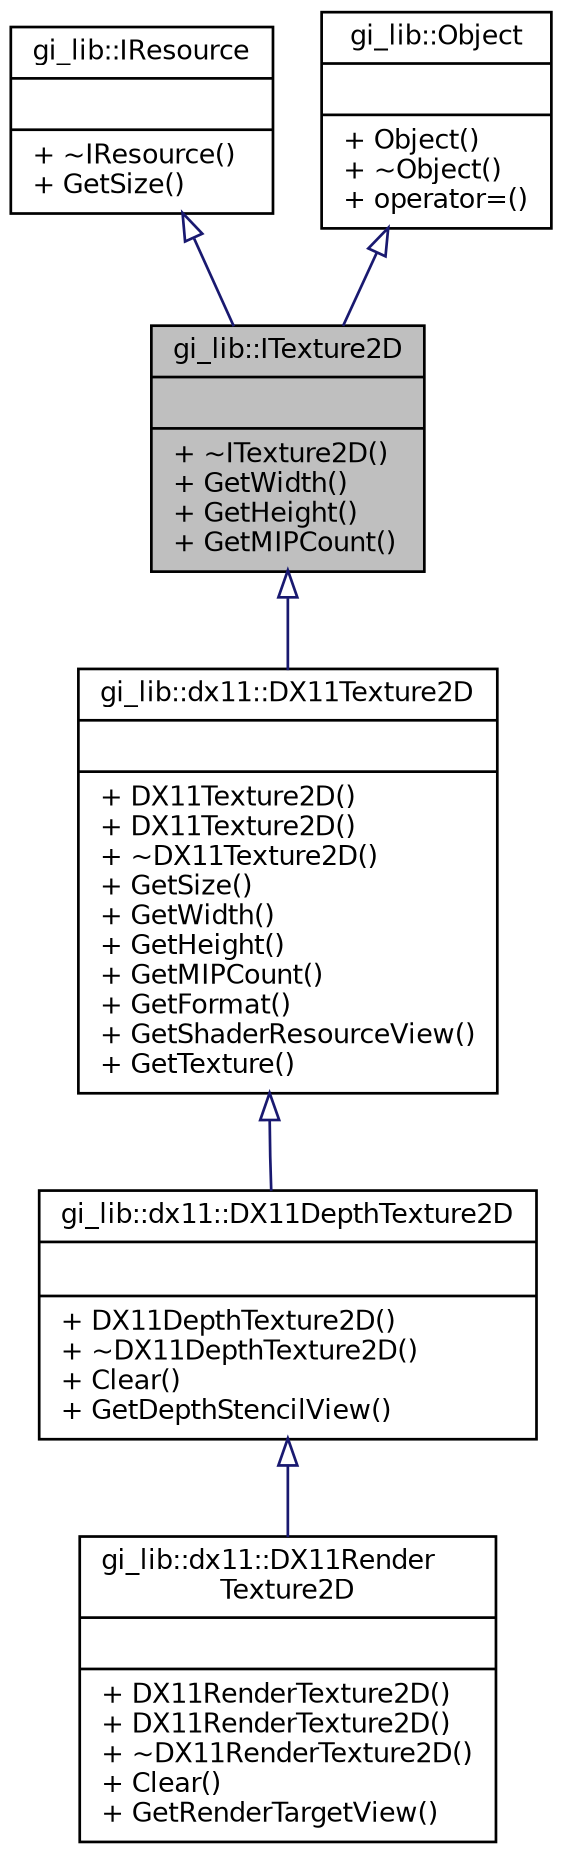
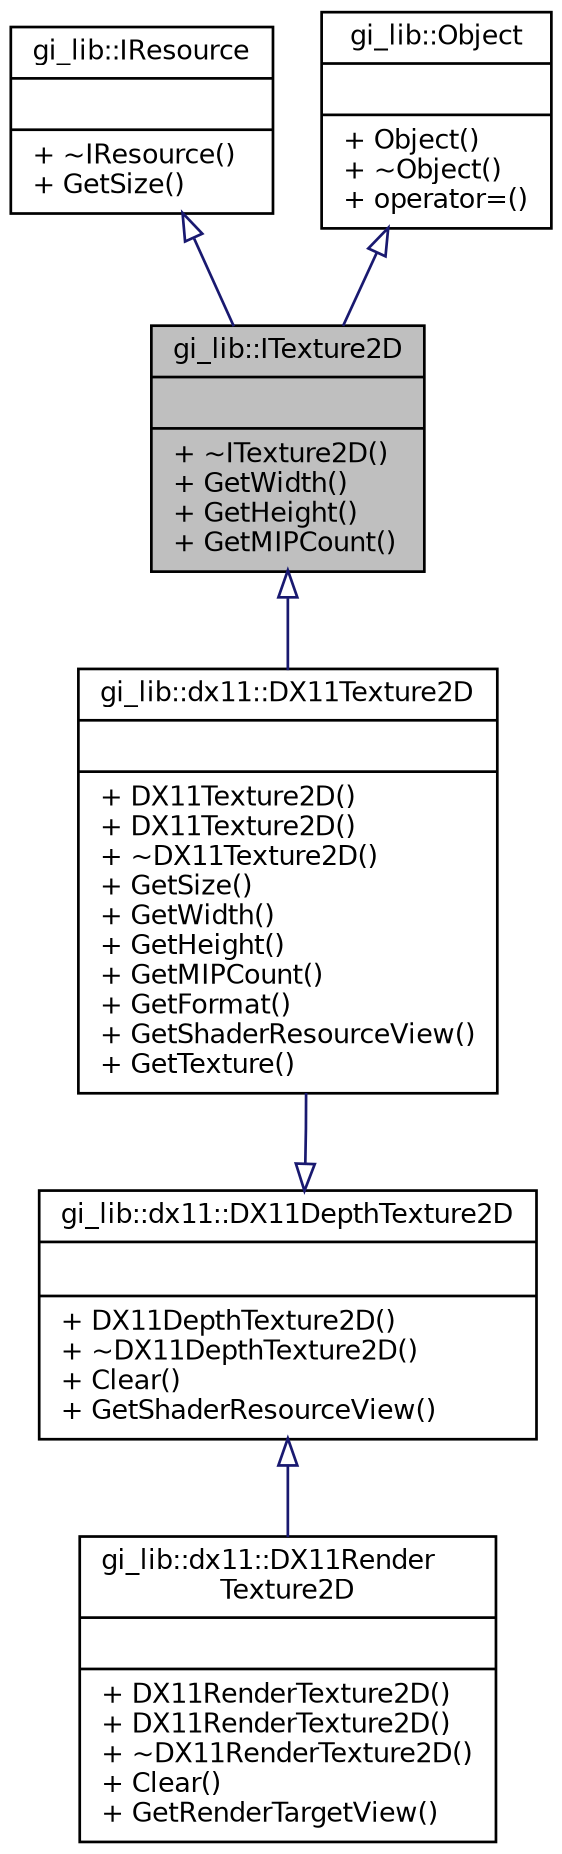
(270, 1156) -> (306, 1128)
(227, 1411) -> (249, 1411)
